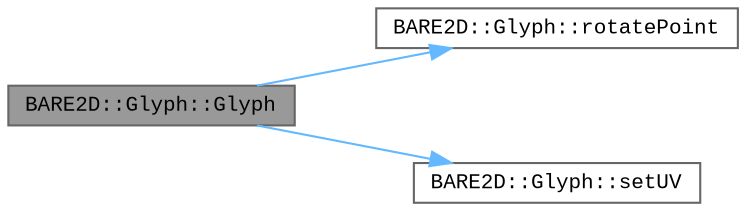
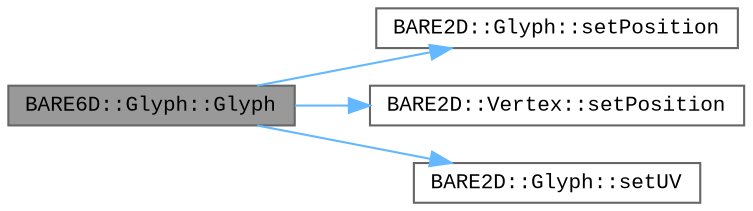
(557, 28) -> (557, 28)
(152, 106) -> (152, 106)
none -> (557, 106)
